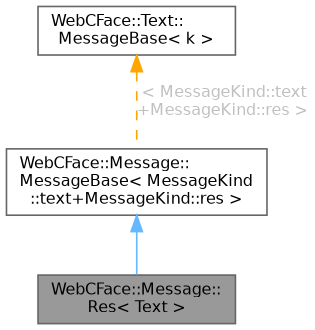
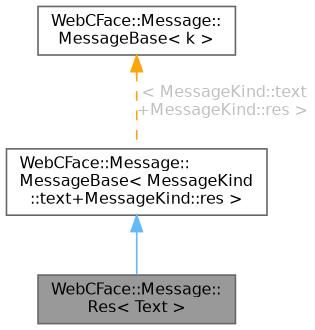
(137, 31) -> (137, 31)
